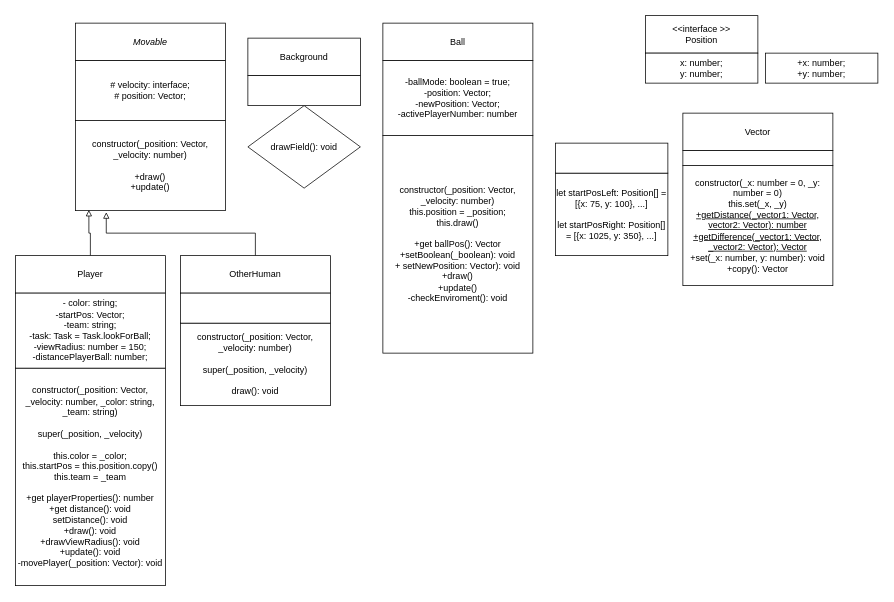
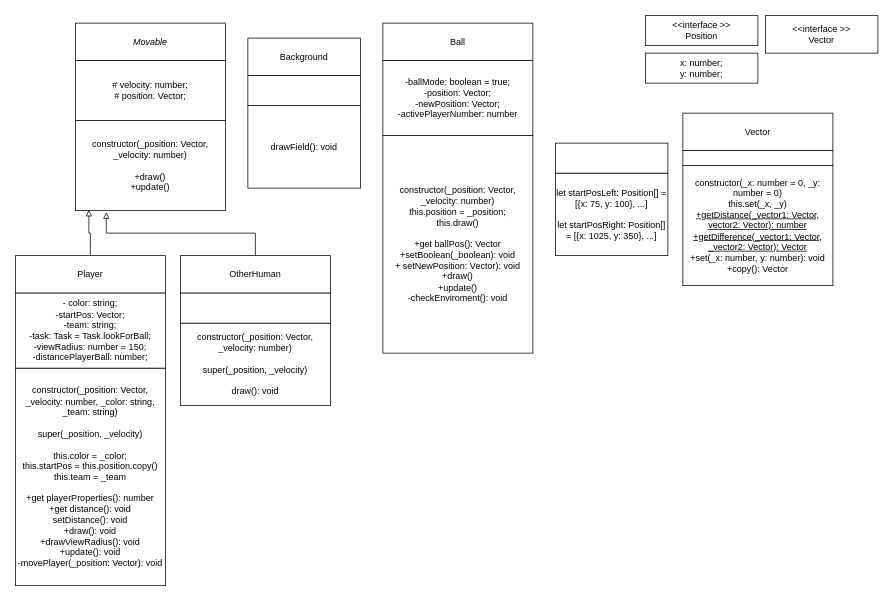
(702, 34) -> (702, 30)
none -> (822, 34)
(822, 68) -> none
(150, 90) -> (150, 90)
(304, 147) -> (304, 147)
